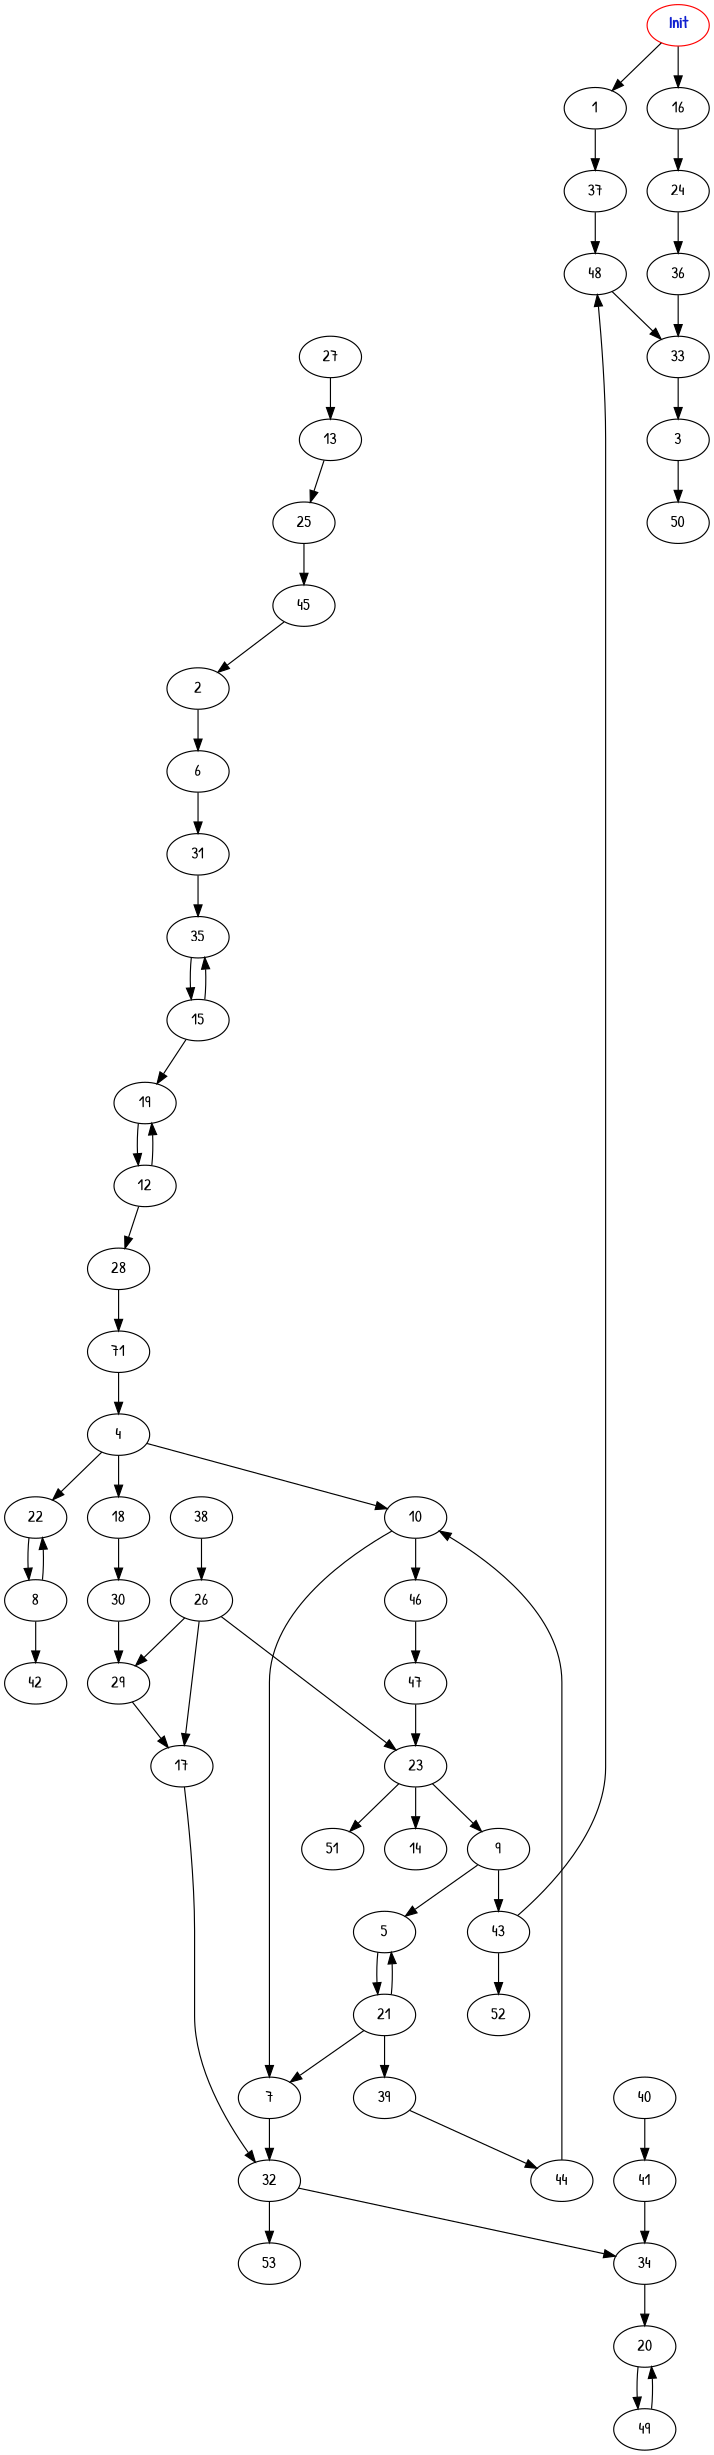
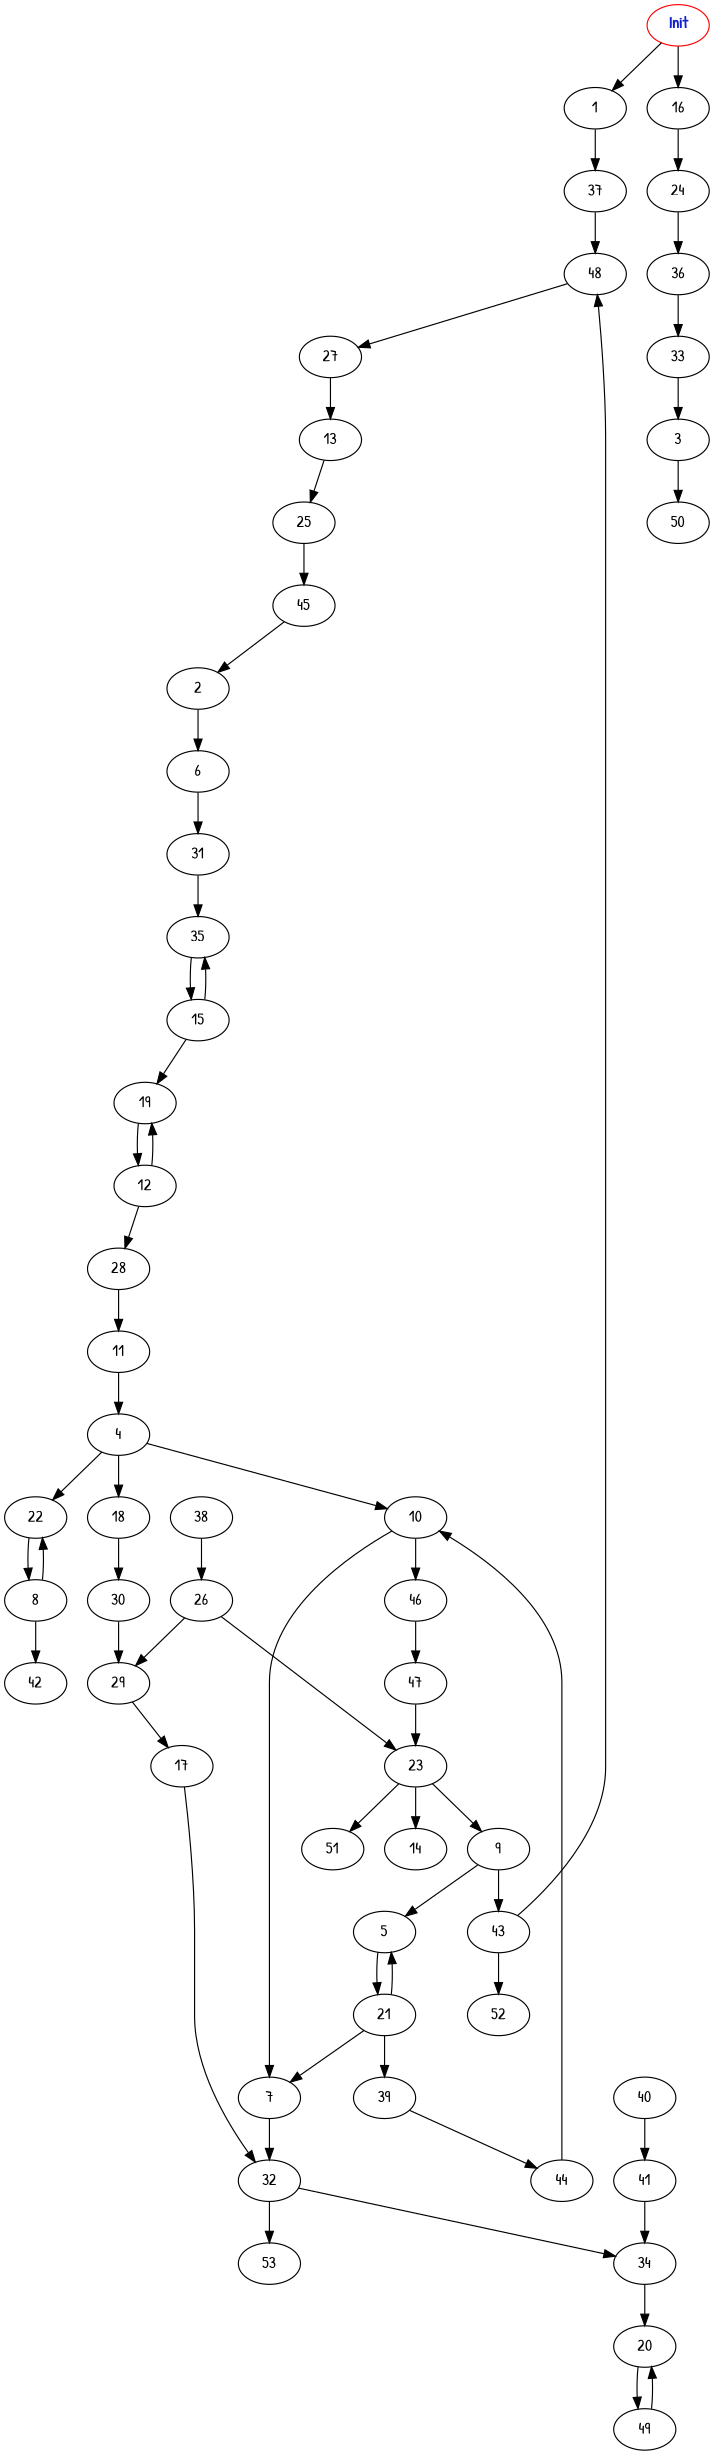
(632, 311) -> (468, 314)
(119, 1352) -> (119, 1352)
(192, 1677) -> none
